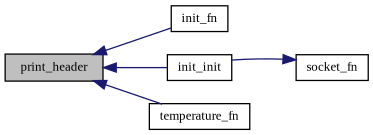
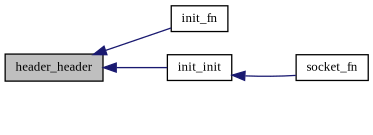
(257, 59) -> (271, 76)
(54, 68) -> (54, 68)
(200, 117) -> none
